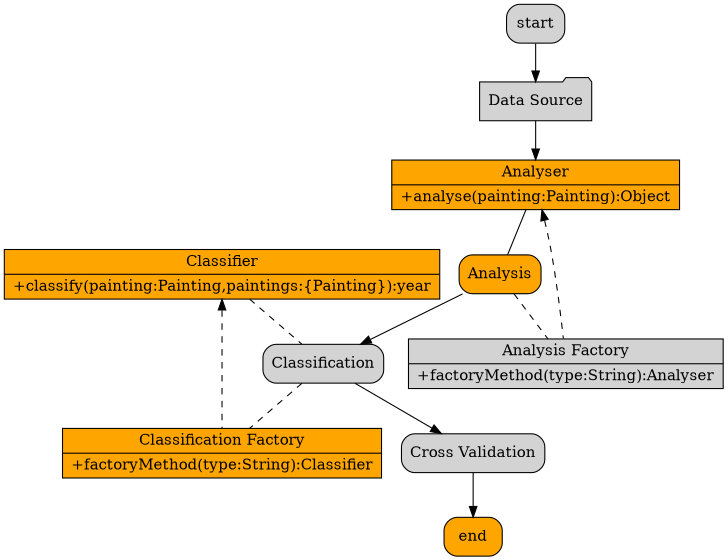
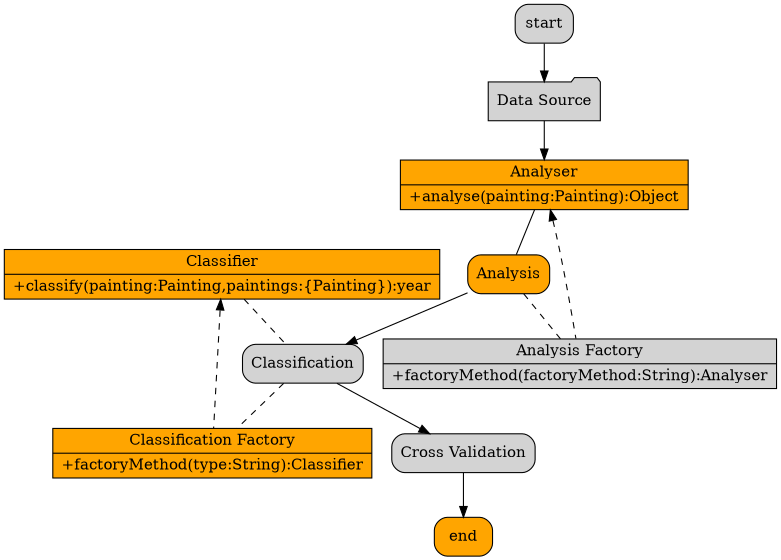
(566, 376) -> (580, 376)
